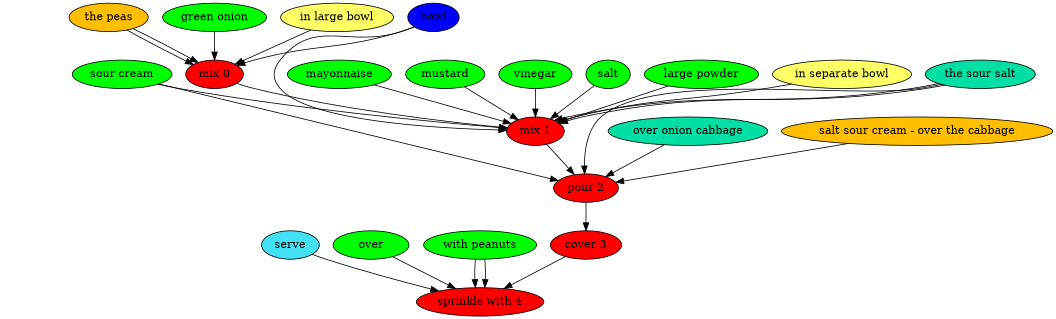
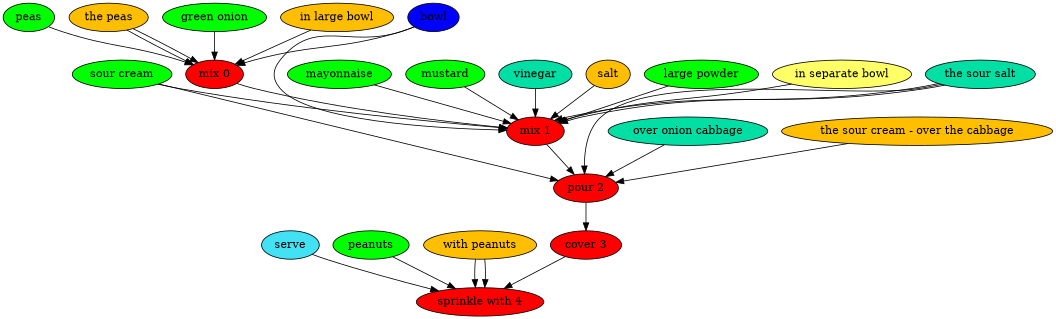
none -> (29, 17)
(337, 17) -> (337, 17)
(535, 74) -> (535, 74)
(608, 74) -> (608, 74)
(917, 131) -> (917, 131)
(371, 245) -> (371, 245)
(480, 245) -> (480, 245)
